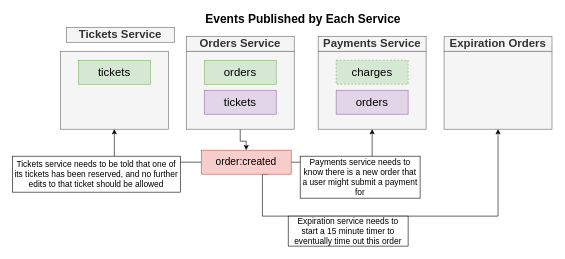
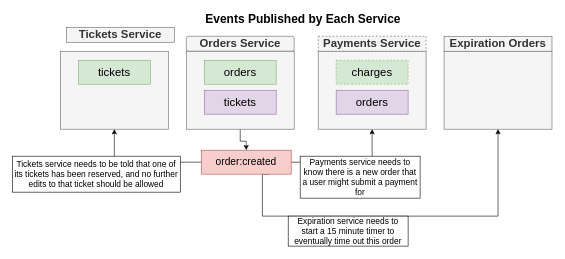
(240, 44) -> (240, 44)
(372, 44) -> (372, 44)
